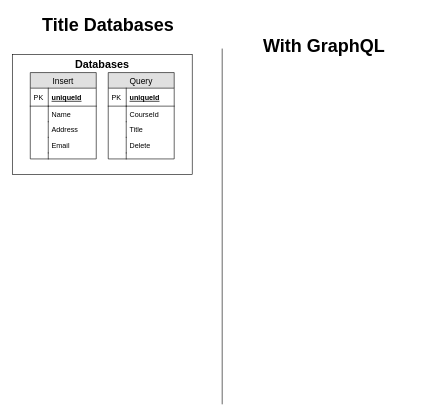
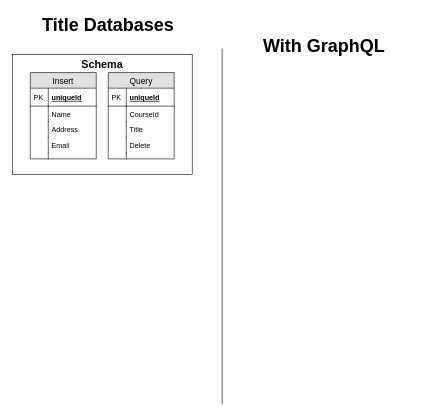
(102, 65) -> (102, 65)
